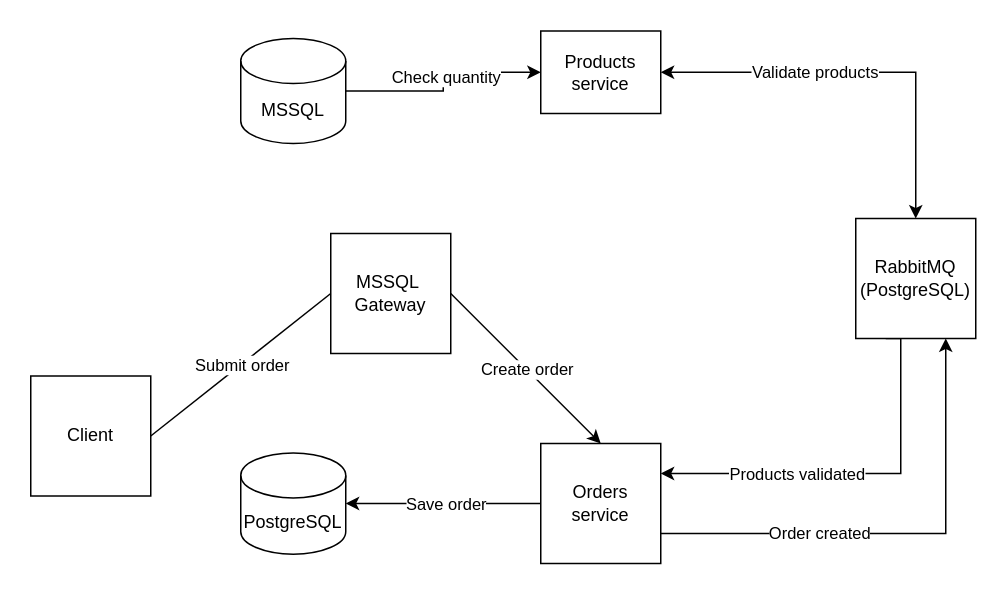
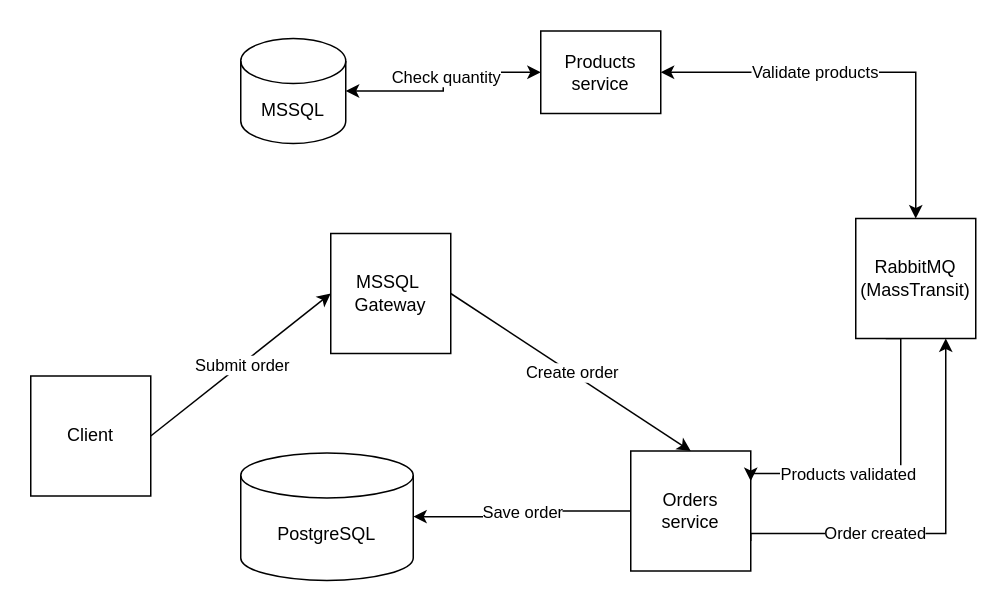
(353, 91) -> (357, 91)
(916, 278) -> (916, 278)
(325, 298) -> (322, 300)
(293, 503) -> (327, 516)
(601, 503) -> (691, 511)
